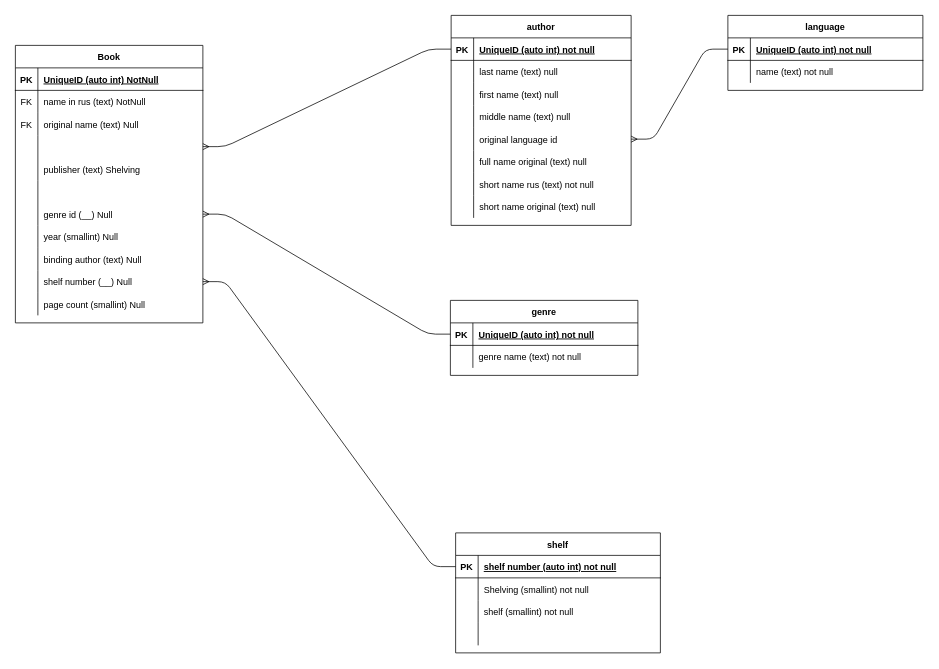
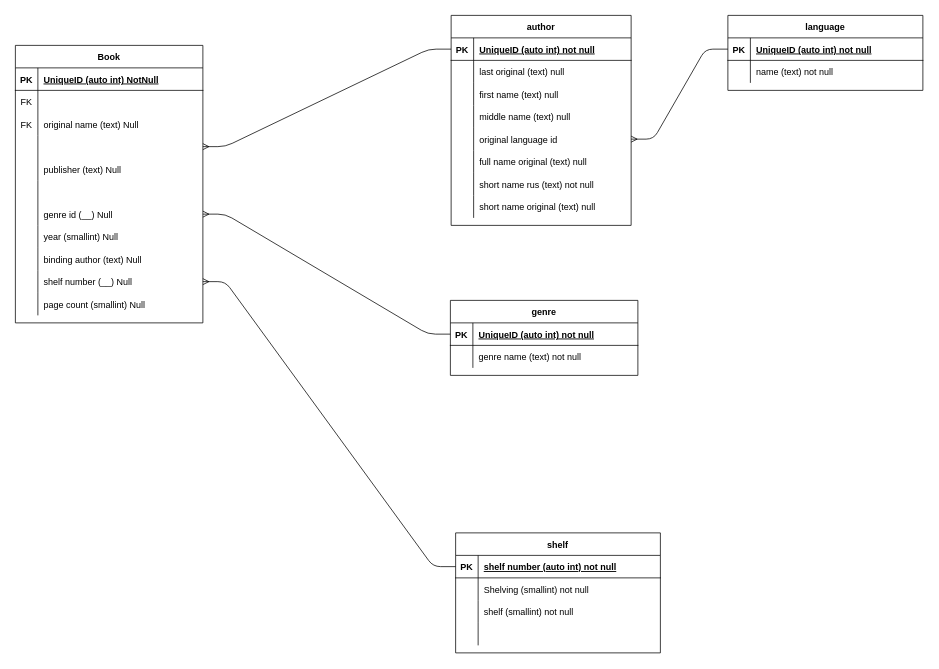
(525, 72) -> (532, 72)
(120, 102) -> none
(99, 170) -> (89, 170)
